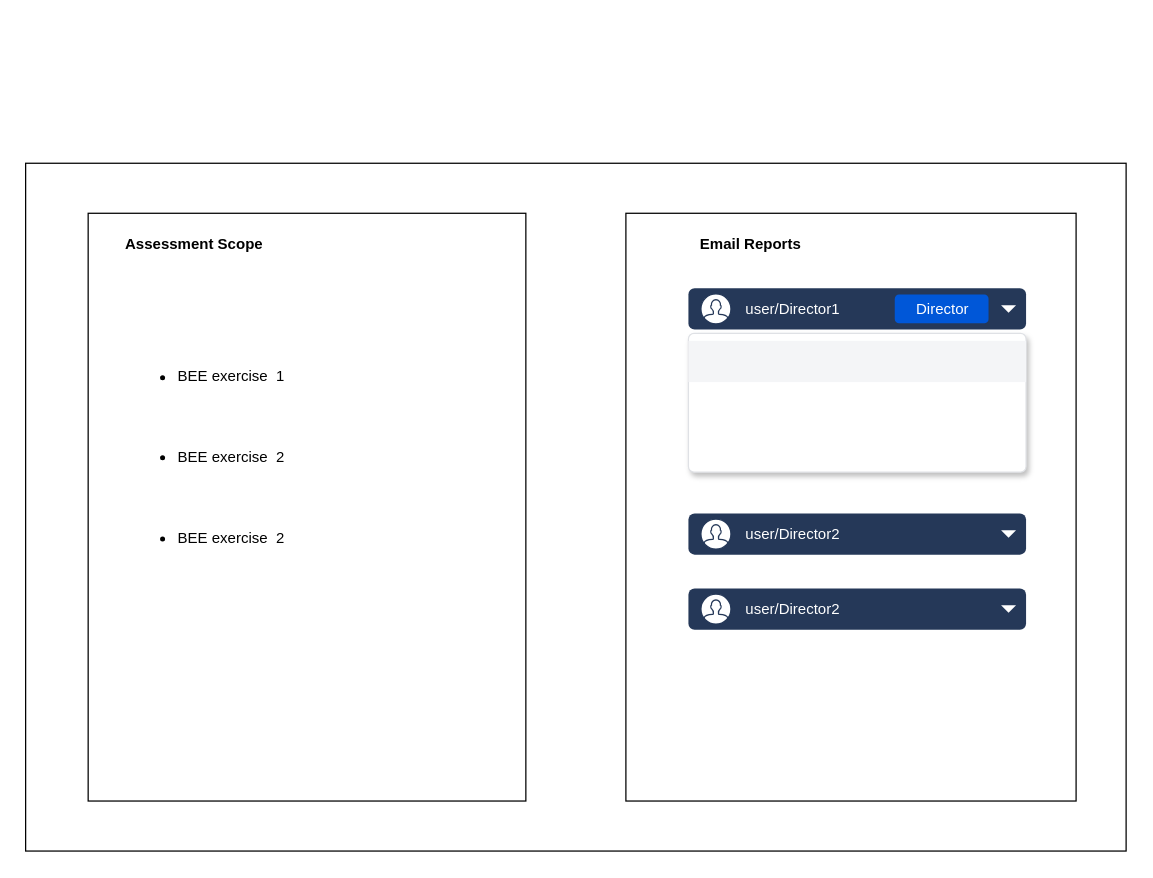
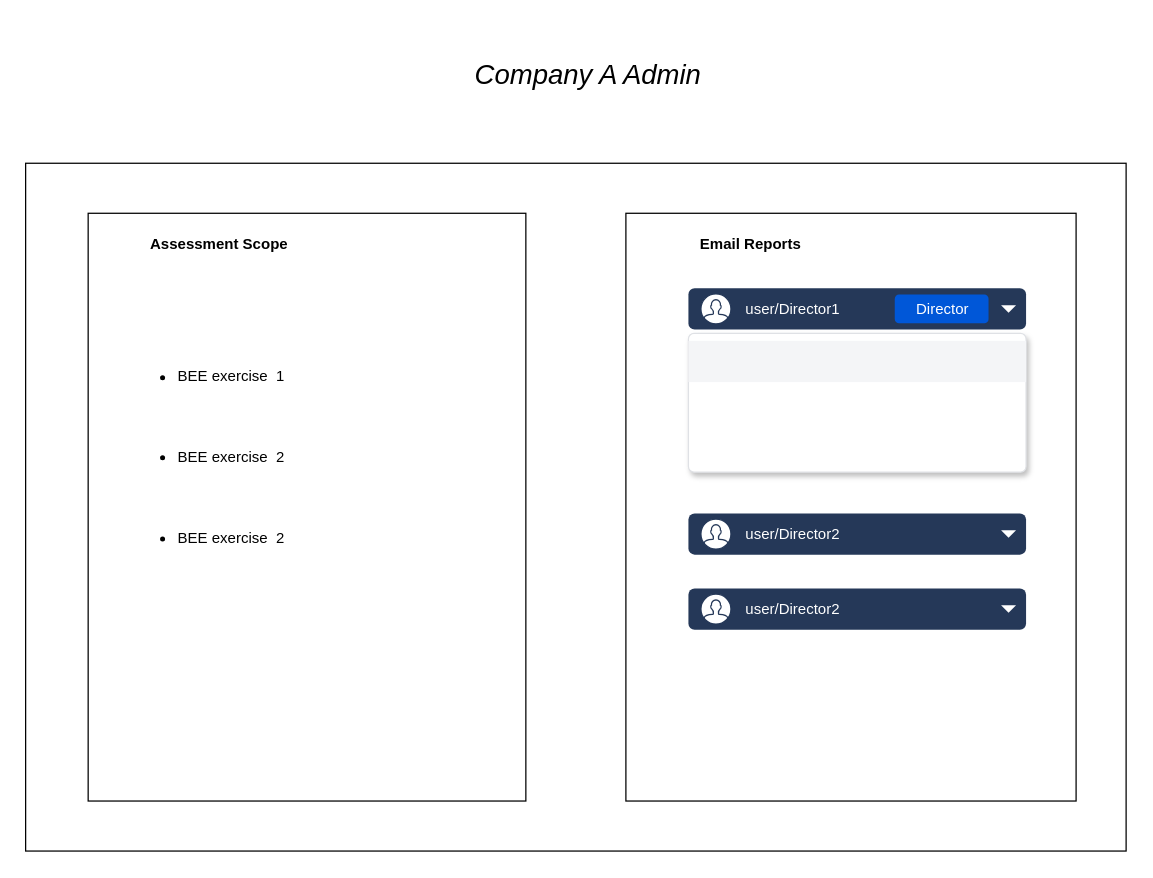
none -> (588, 76)
(194, 244) -> (219, 244)
